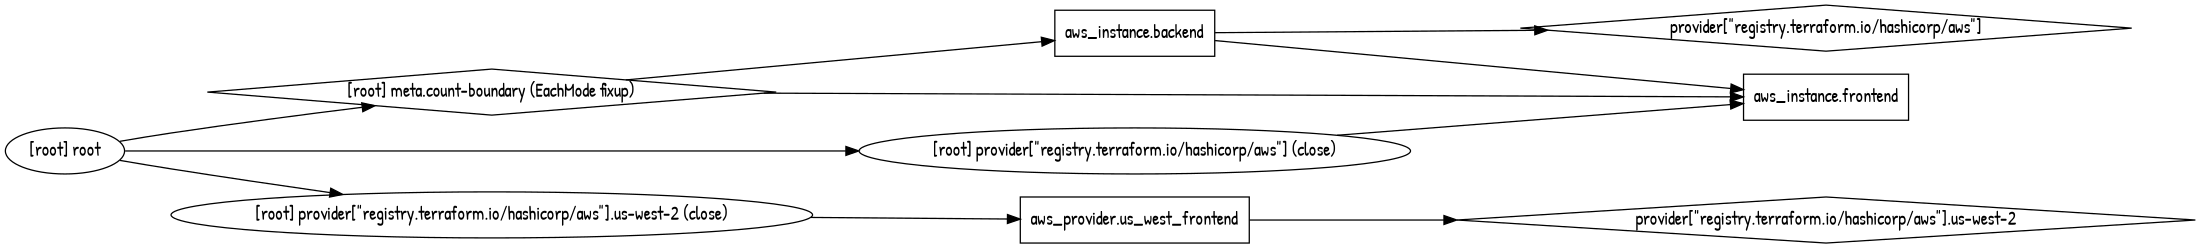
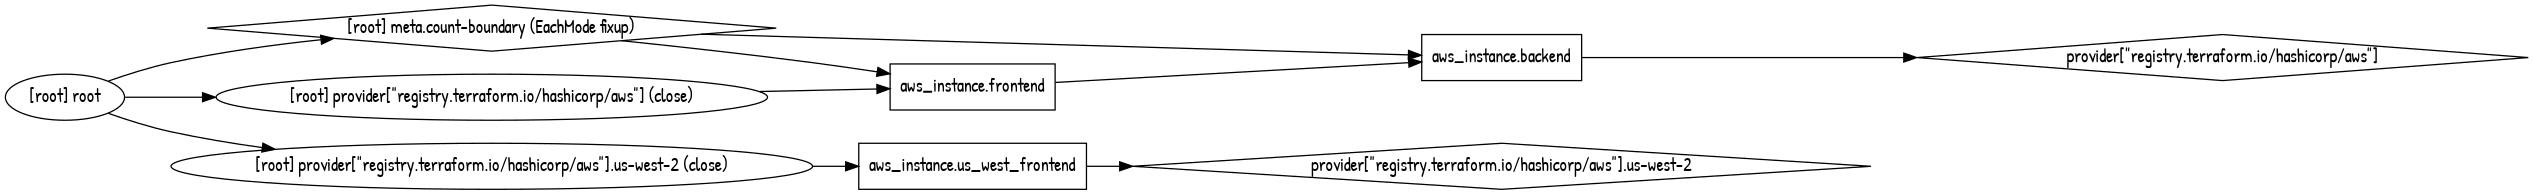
(1473, 65) -> (1232, 73)
(1135, 220) -> (973, 166)
